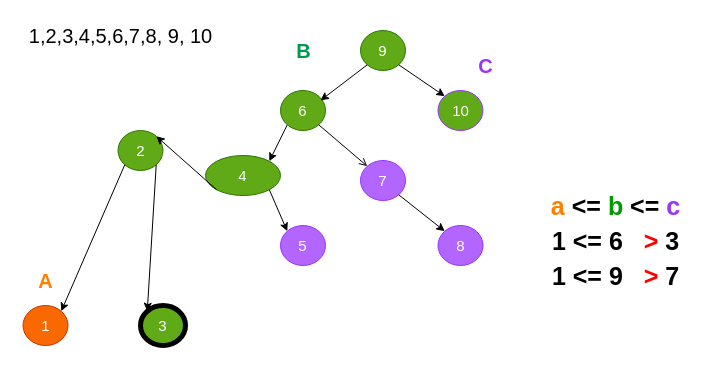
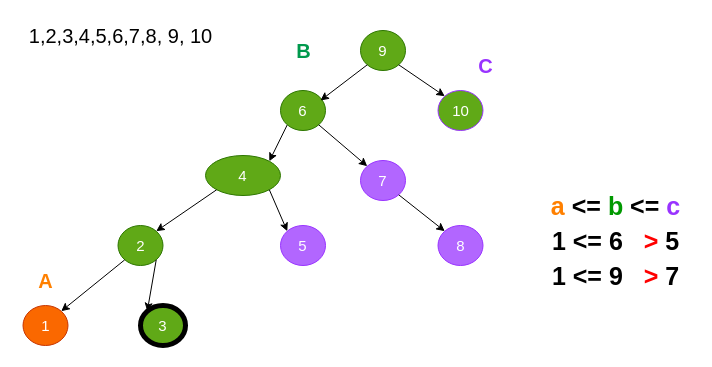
(141, 151) -> (141, 246)
(362, 161) -> (361, 161)
(616, 241) -> (616, 241)
